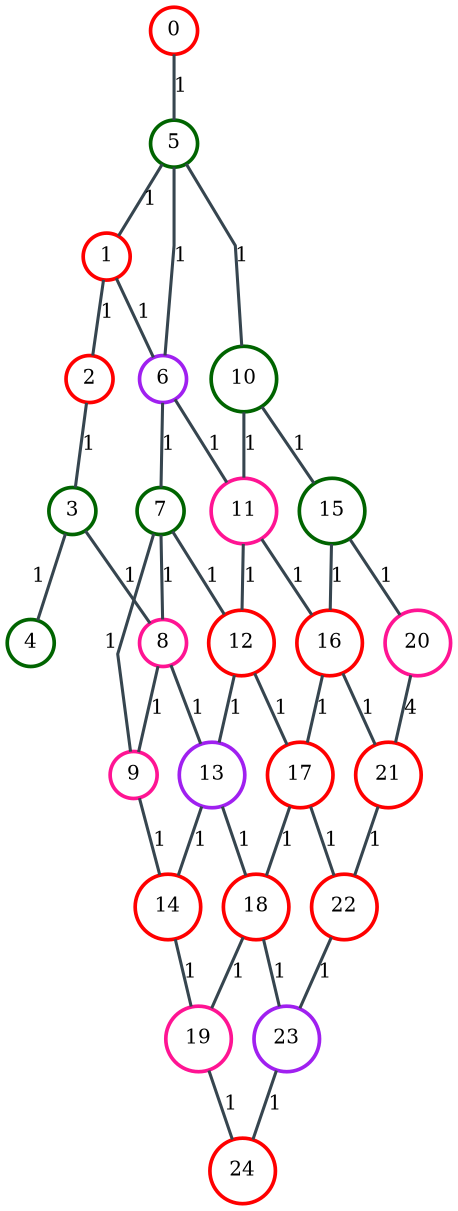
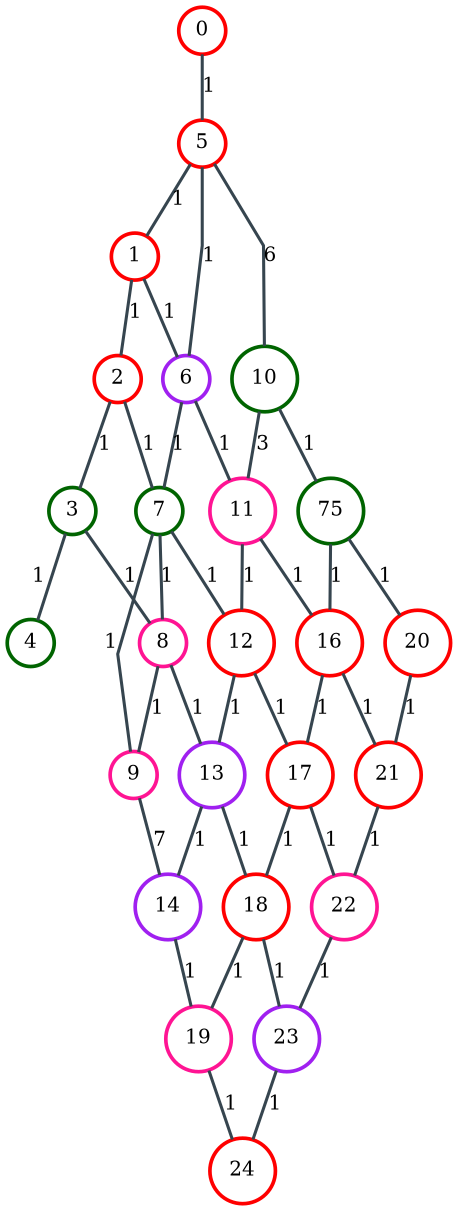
(174, 144) -> (202, 144)
(242, 257) -> (270, 257)
none -> (139, 445)
(251, 445) -> (263, 445)
(332, 511) -> (331, 511)
(418, 643) -> (418, 643)
(411, 709) -> (411, 709)
(160, 841) -> (160, 841)
(168, 907) -> (168, 907)
(344, 907) -> (344, 907)
